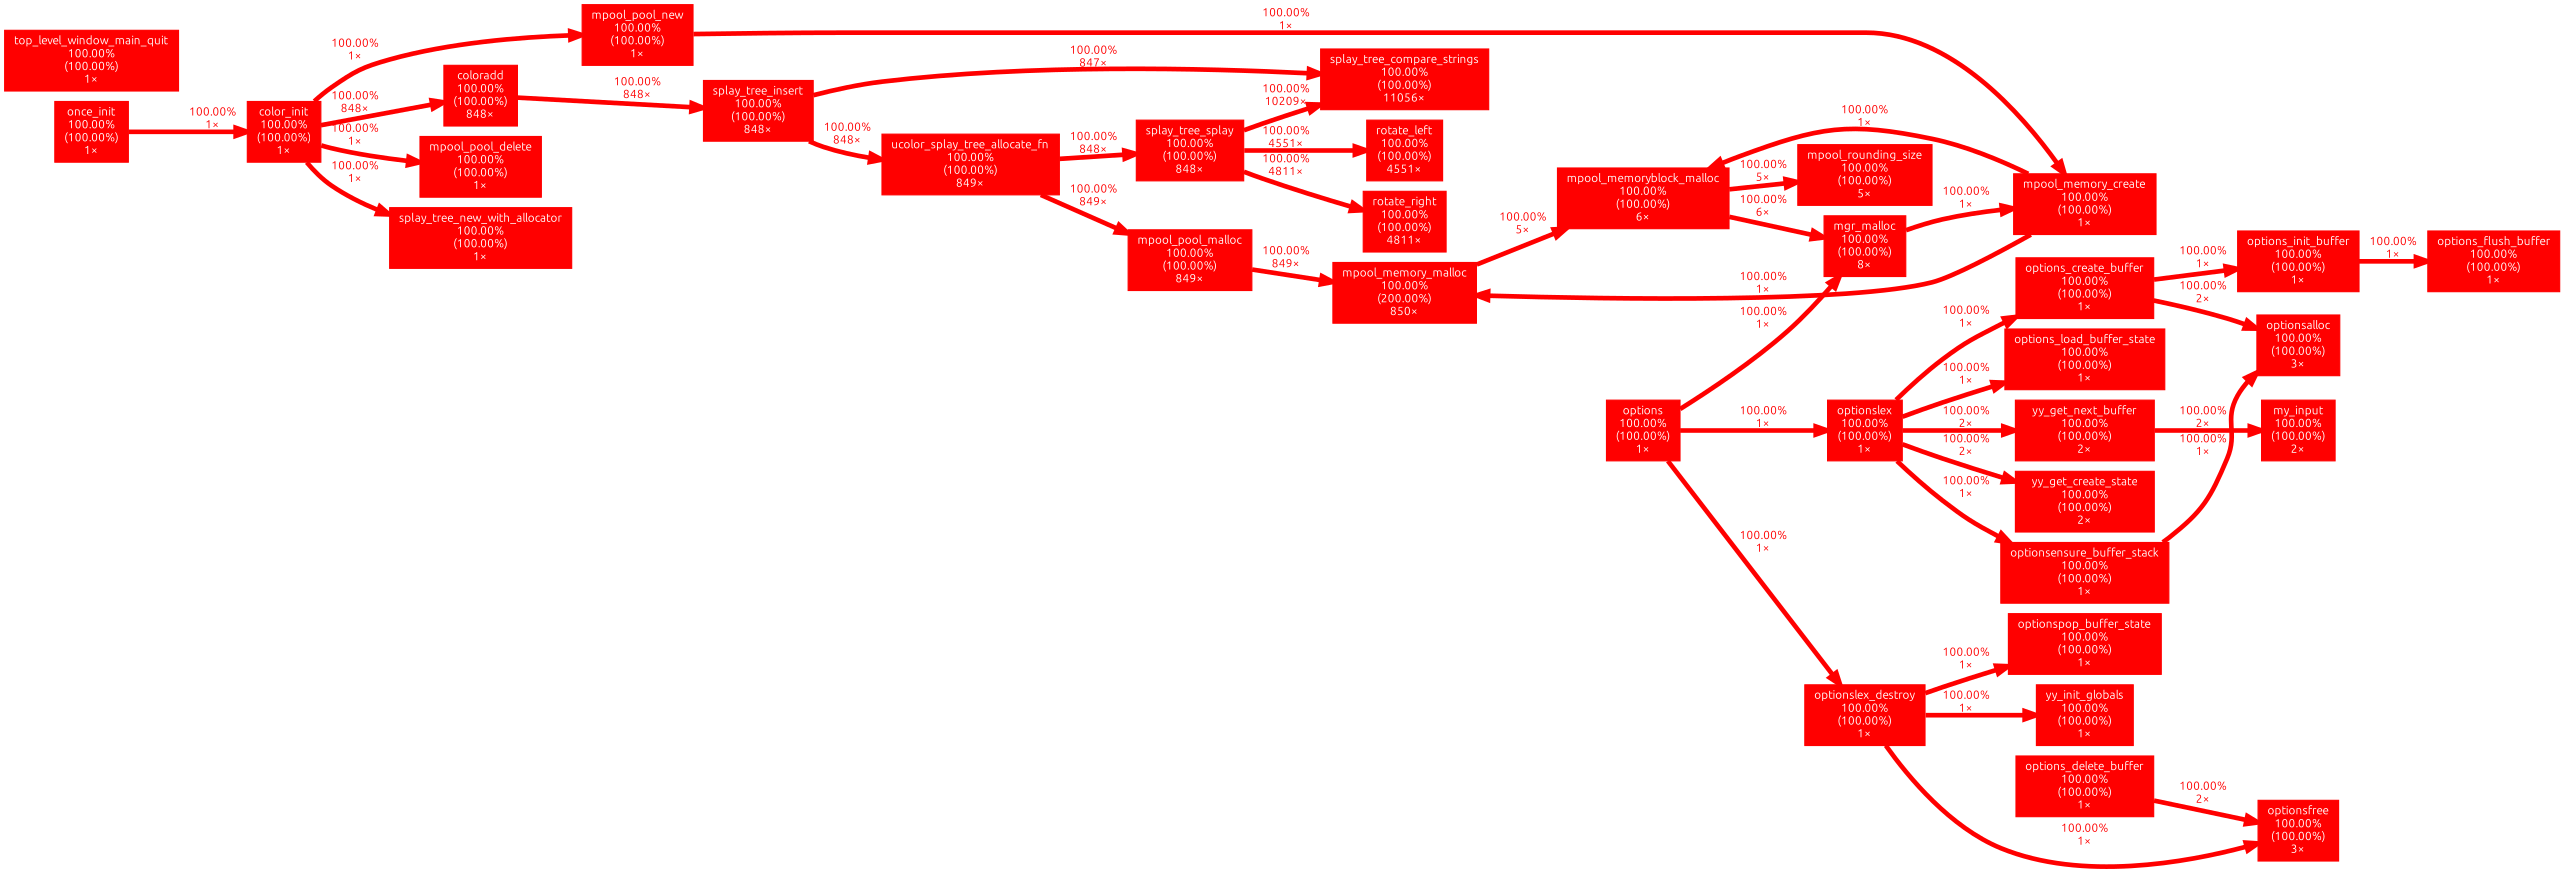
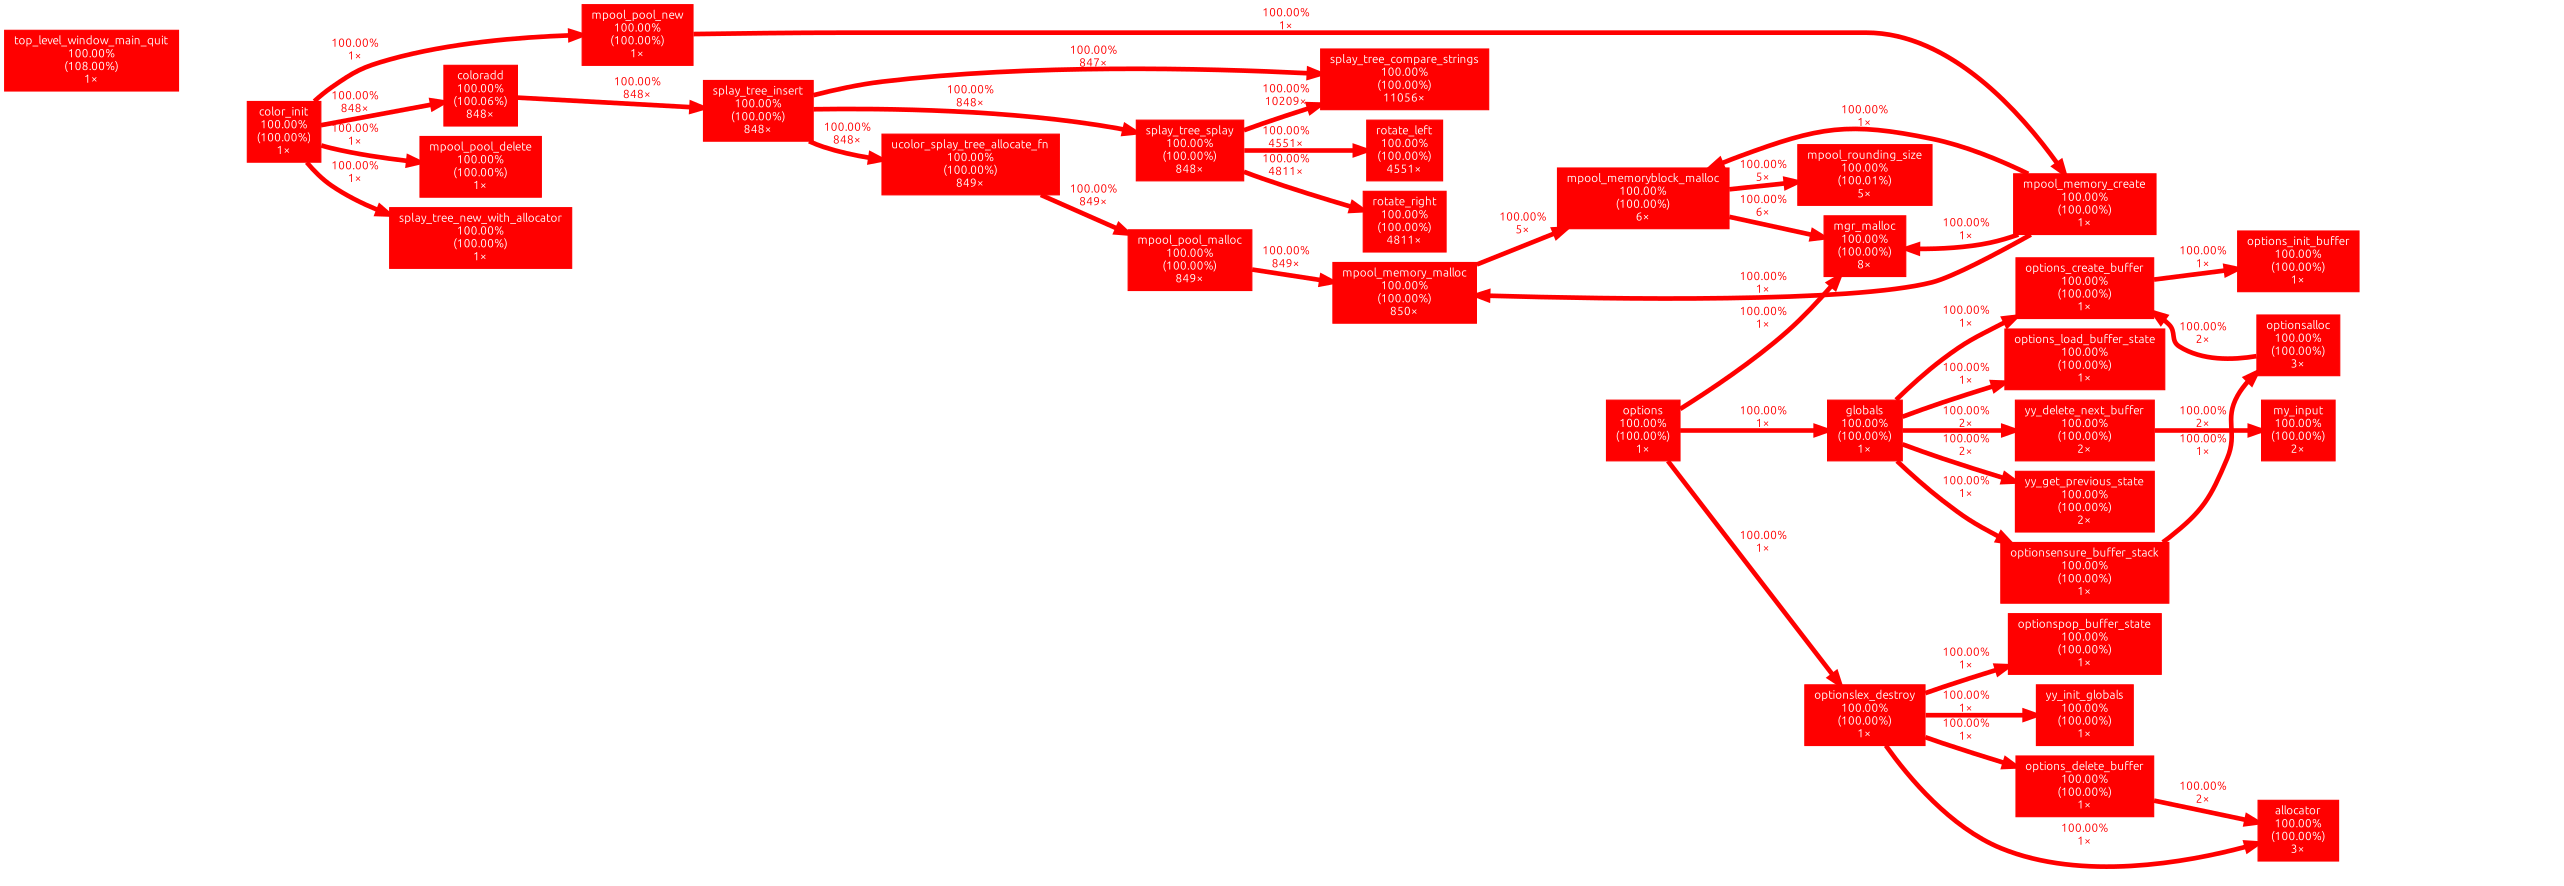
(92, 61) -> (92, 61)
(481, 96) -> (481, 96)
(92, 132) -> none
(1092, 157) -> (969, 112)
(1865, 175) -> (1865, 175)
(1953, 217) -> (1969, 246)
(2494, 261) -> none
(1405, 293) -> (1405, 293)
(2200, 311) -> (2201, 355)
(1865, 431) -> (1865, 431)
(2085, 431) -> (2085, 431)
(2085, 502) -> (2085, 502)
none -> (1965, 750)
(2298, 831) -> (2298, 831)
